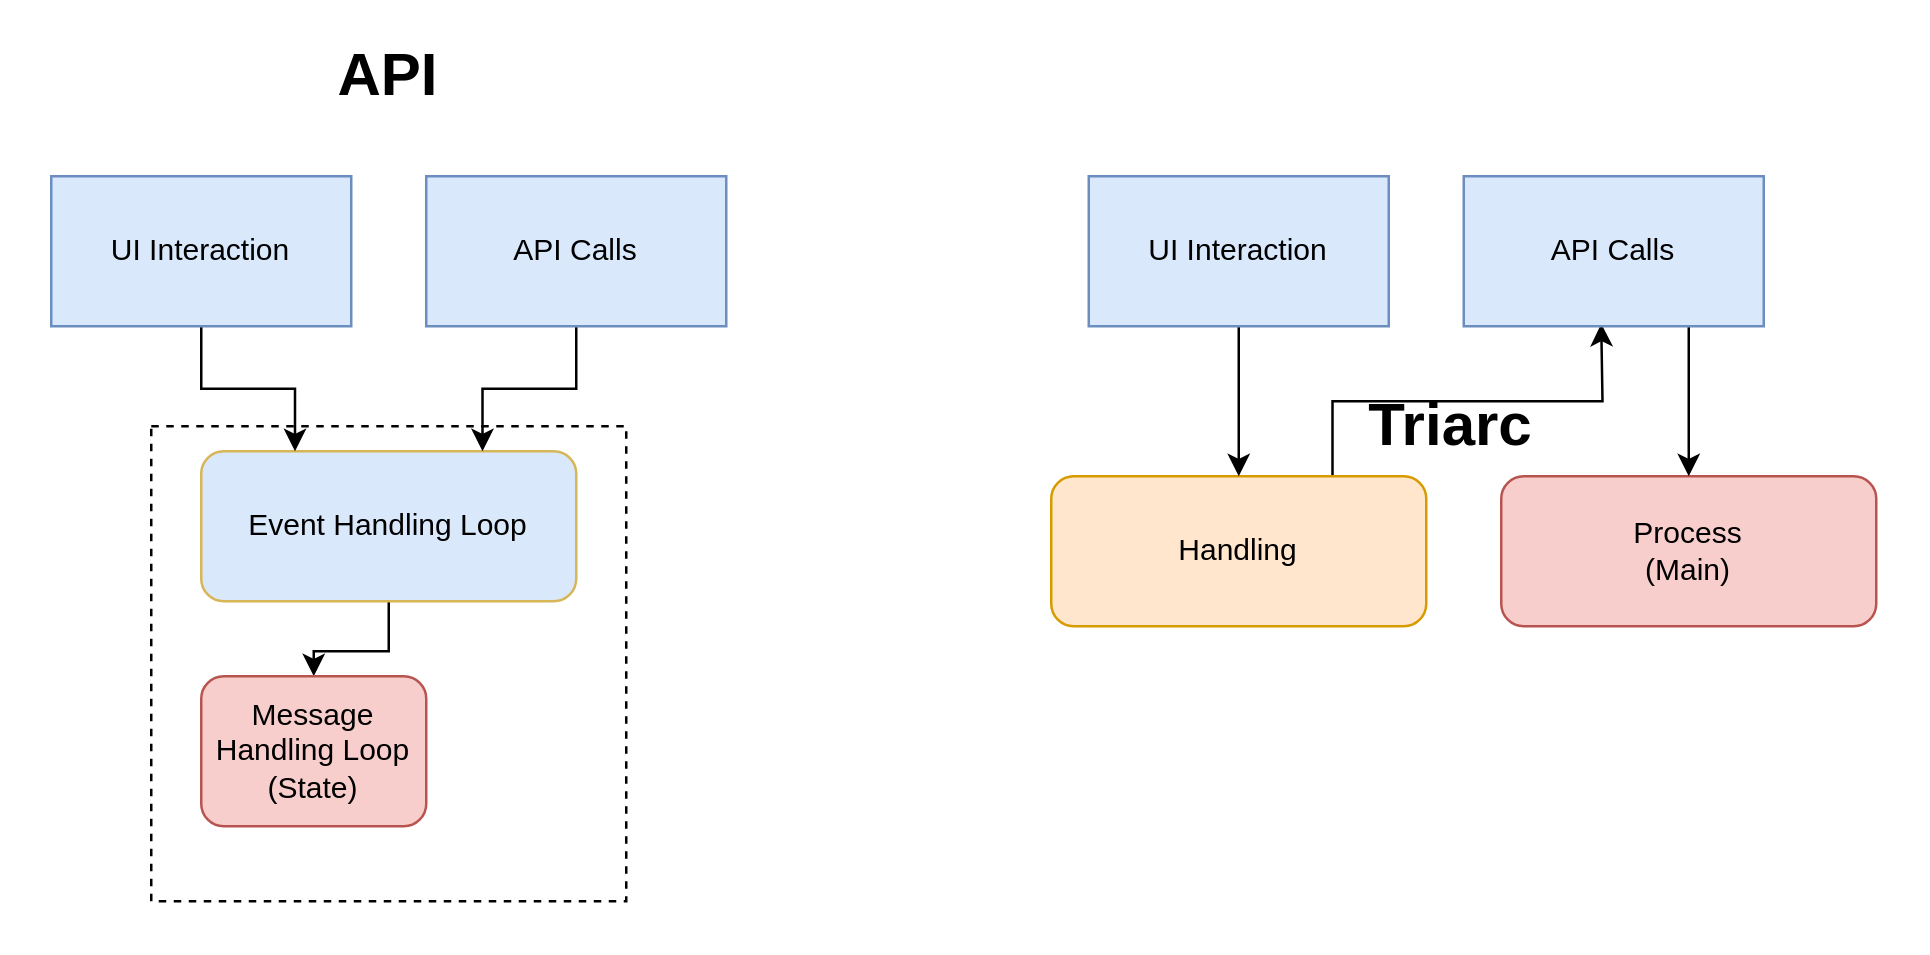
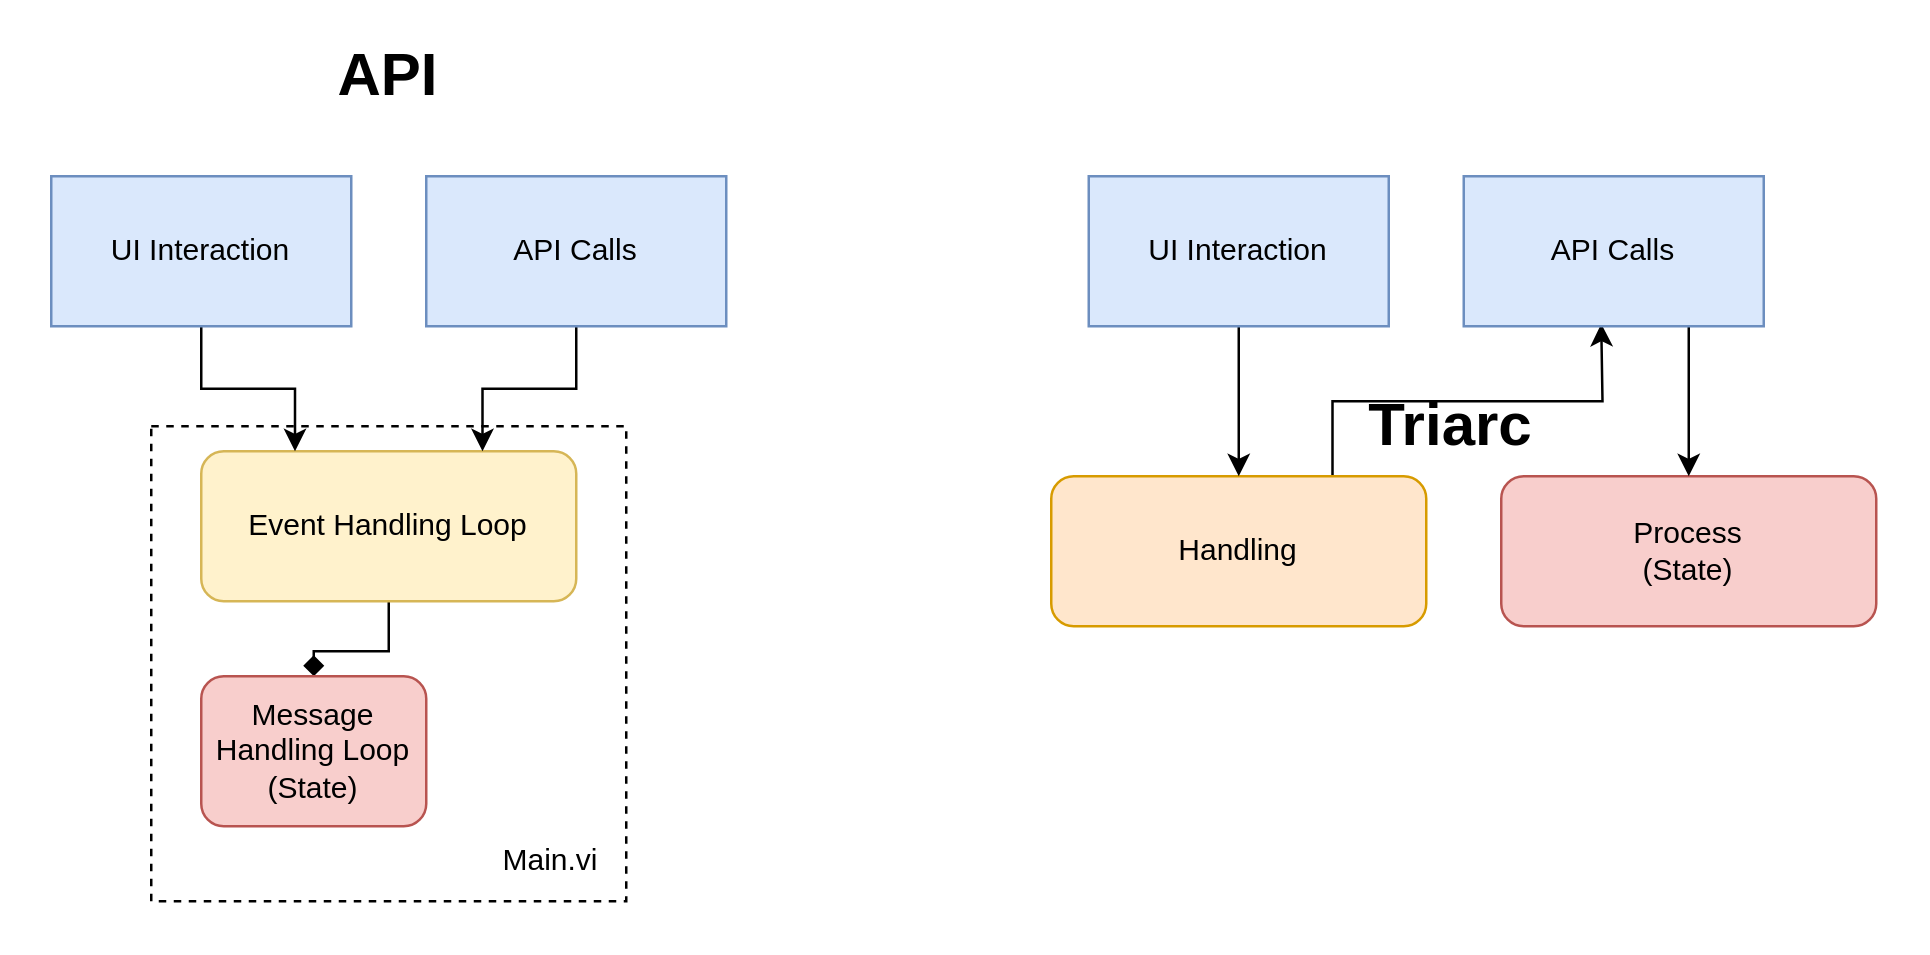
(389, 526) -> (389, 526)
(1689, 551) -> (1689, 551)
(314, 657) -> (314, 656)
none -> (551, 861)
